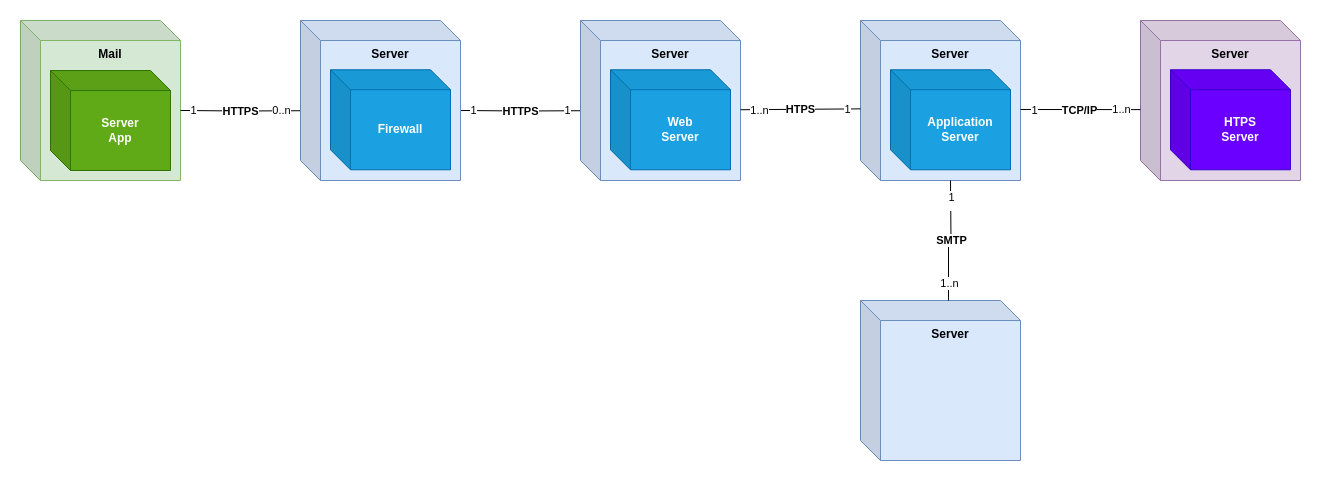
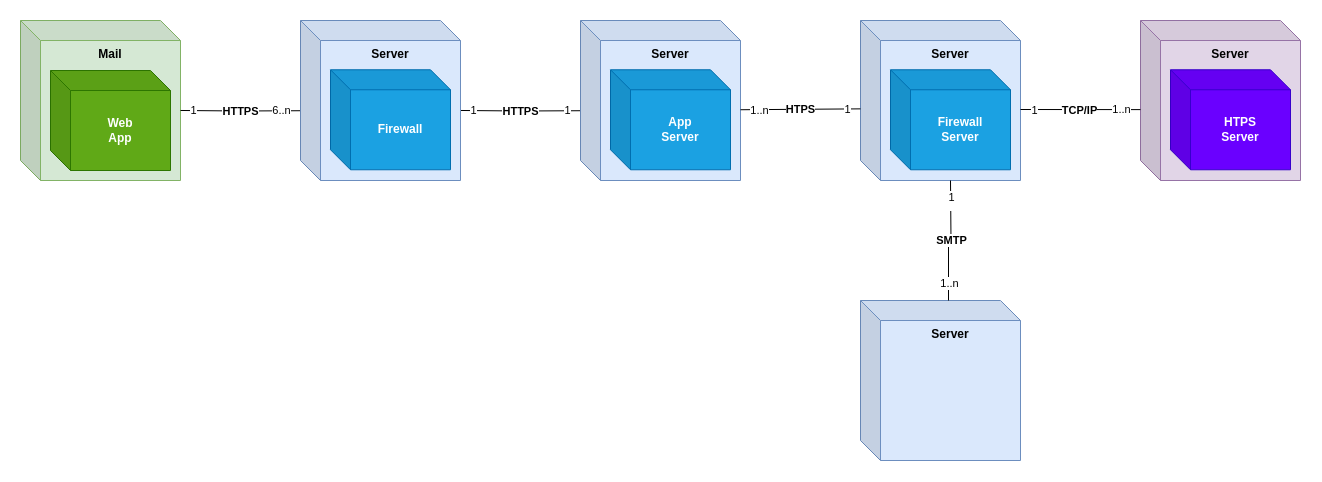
(282, 111) -> (282, 111)
(681, 130) -> (681, 130)
(961, 130) -> (961, 130)
(121, 131) -> (121, 131)
